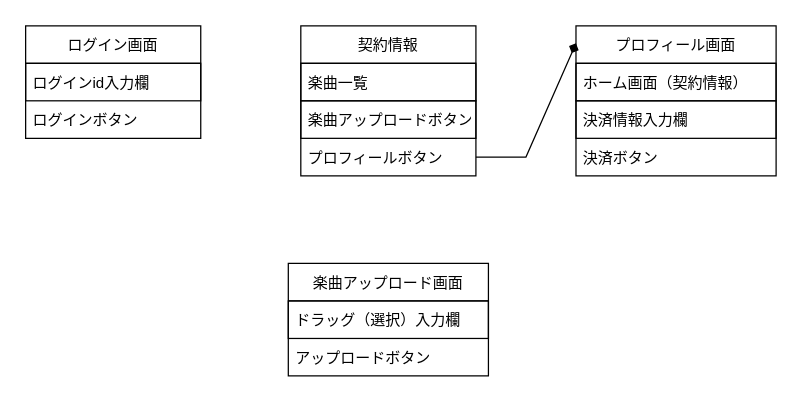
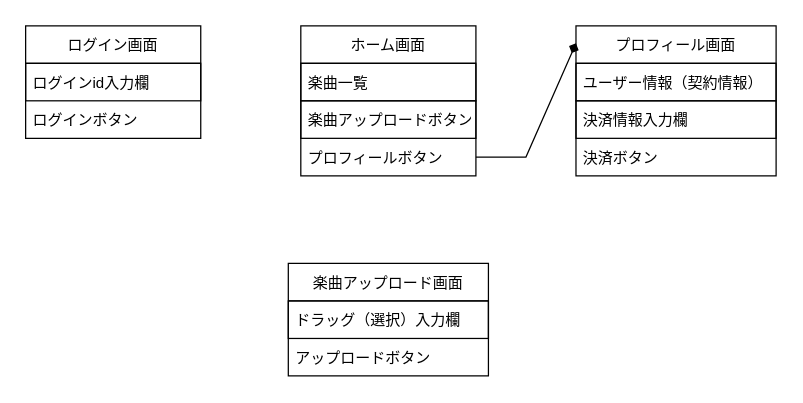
(388, 45) -> (388, 45)
(665, 83) -> (673, 83)
